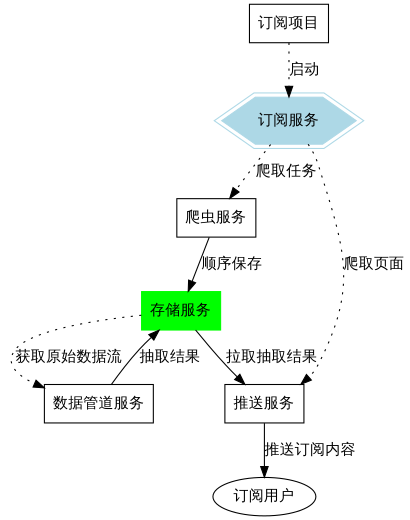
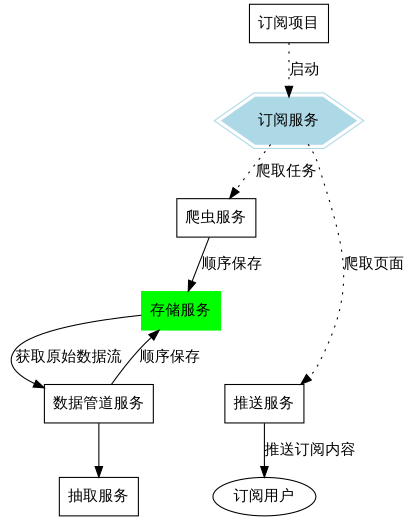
(53, 330) -> (53, 330)
(216, 354) -> none
(170, 357) -> (170, 357)
none -> (99, 497)
